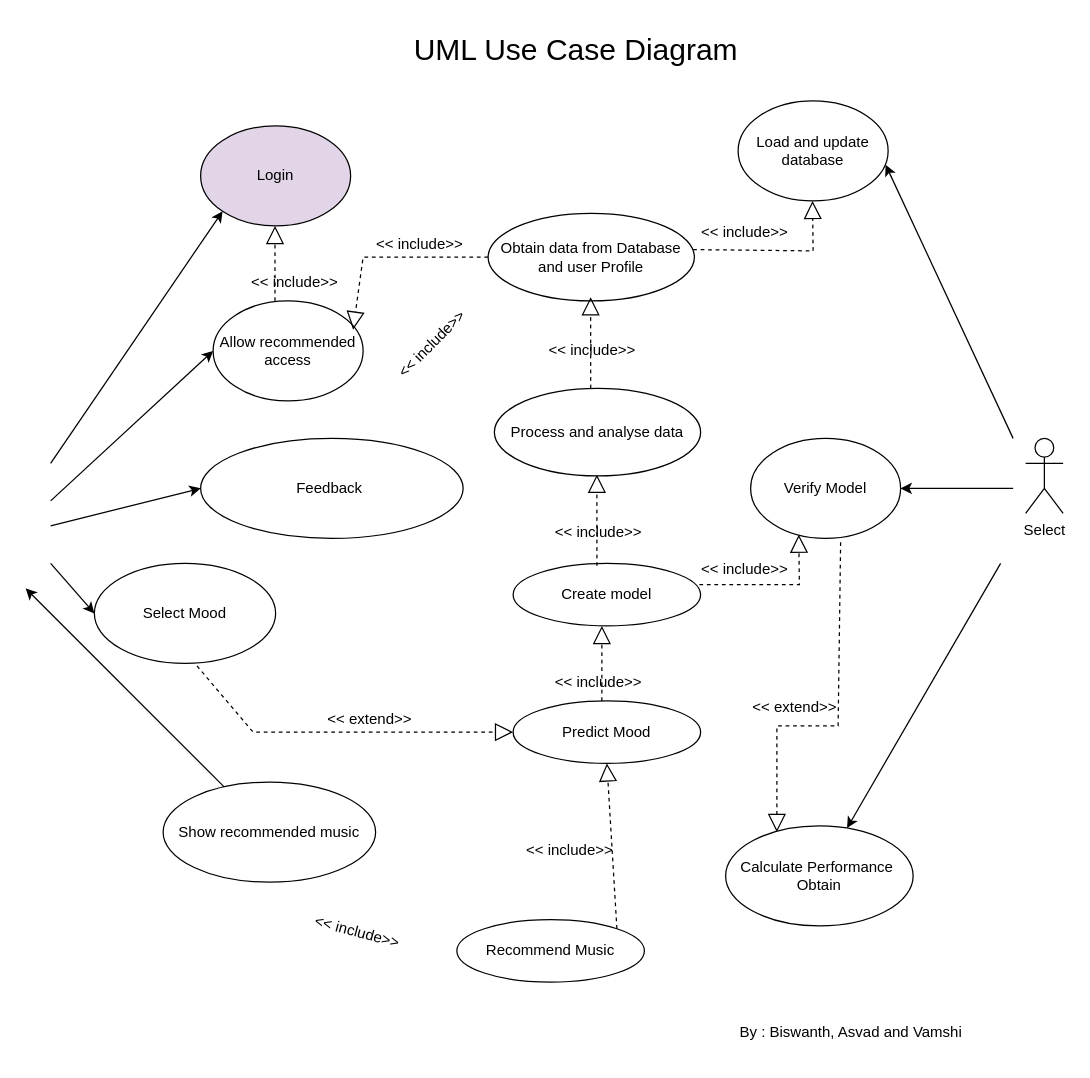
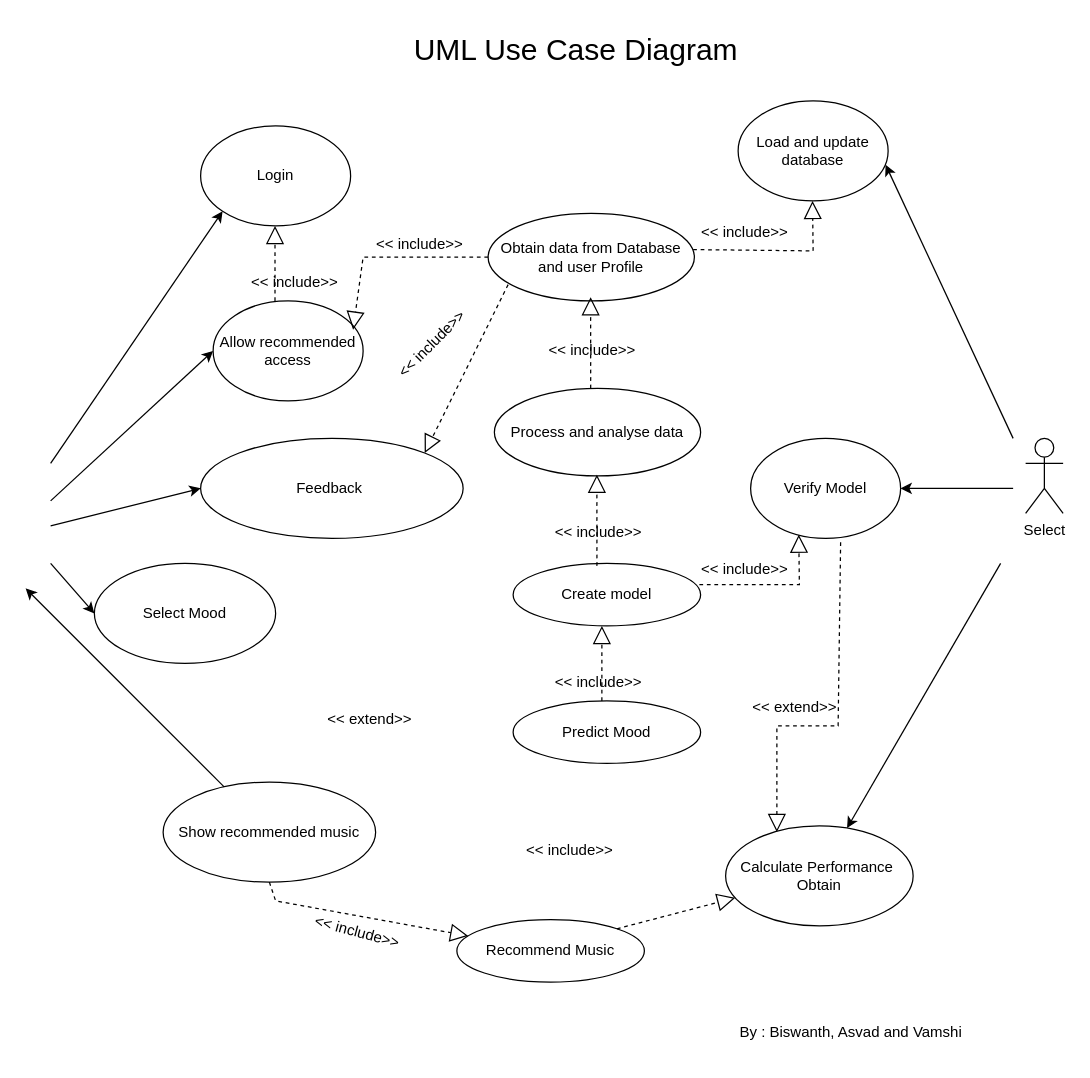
(276, 176) -> (276, 176)
none -> (470, 361)
(331, 732) -> none
(612, 855) -> (668, 915)
none -> (353, 915)
